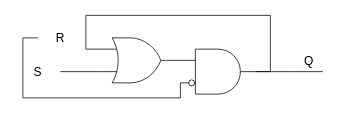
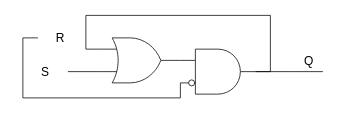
(38, 72) -> (45, 72)
